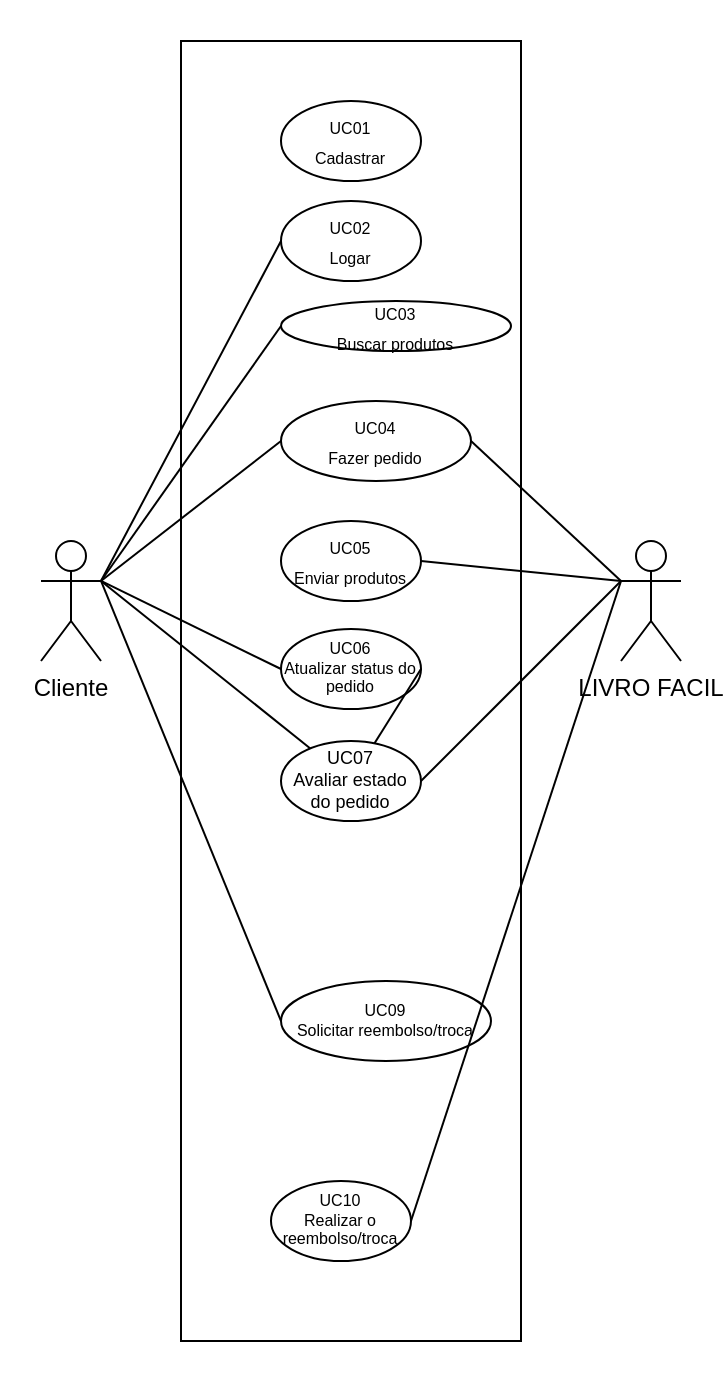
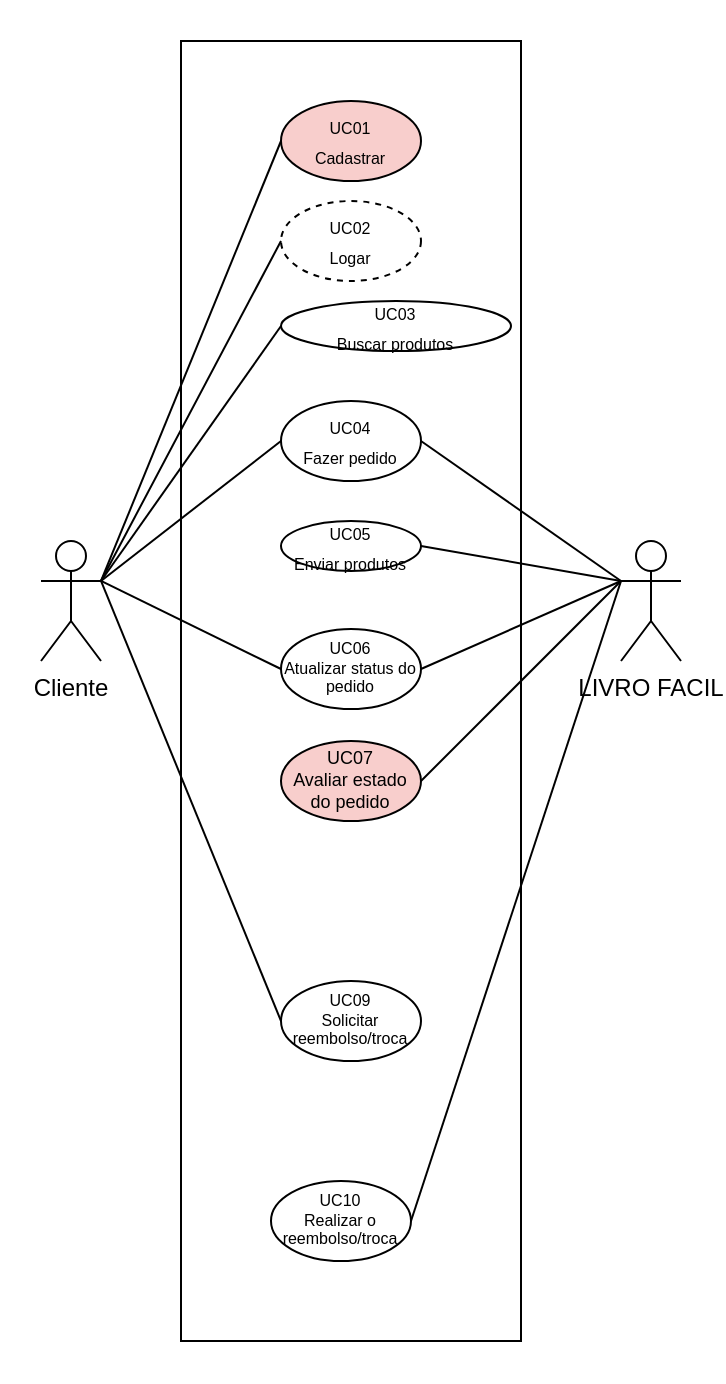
(351, 141) -> (351, 141)
(351, 241) -> (351, 241)
(376, 441) -> (351, 441)
(351, 561) -> (351, 546)
(210, 668) -> (198, 344)
(398, 706) -> (518, 626)
(351, 781) -> (351, 781)
(386, 1021) -> (351, 1021)
